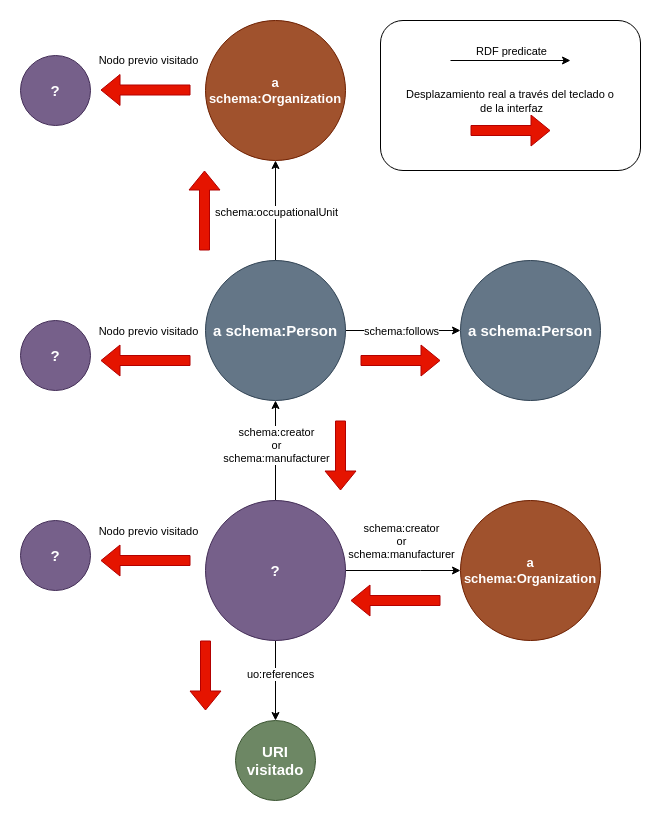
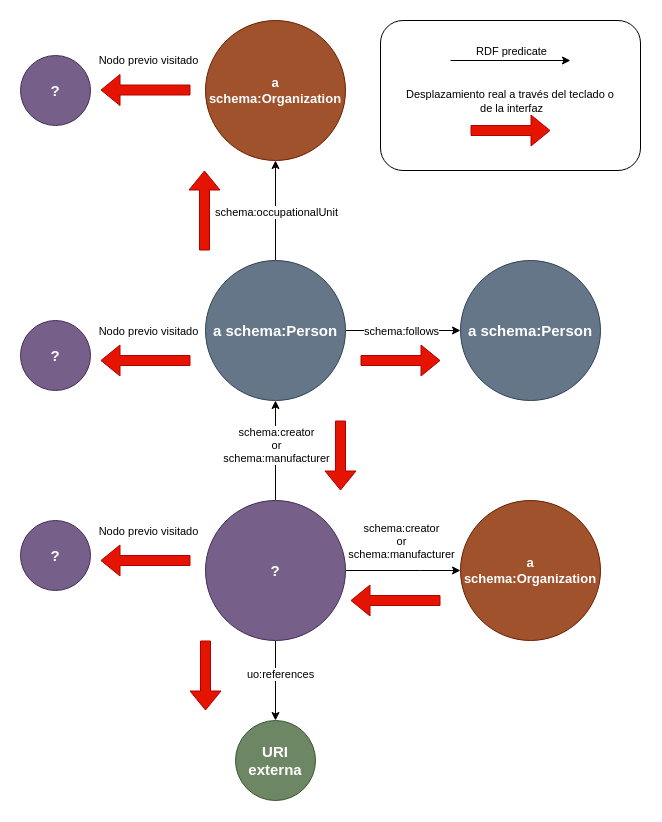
(276, 761) -> (276, 761)
